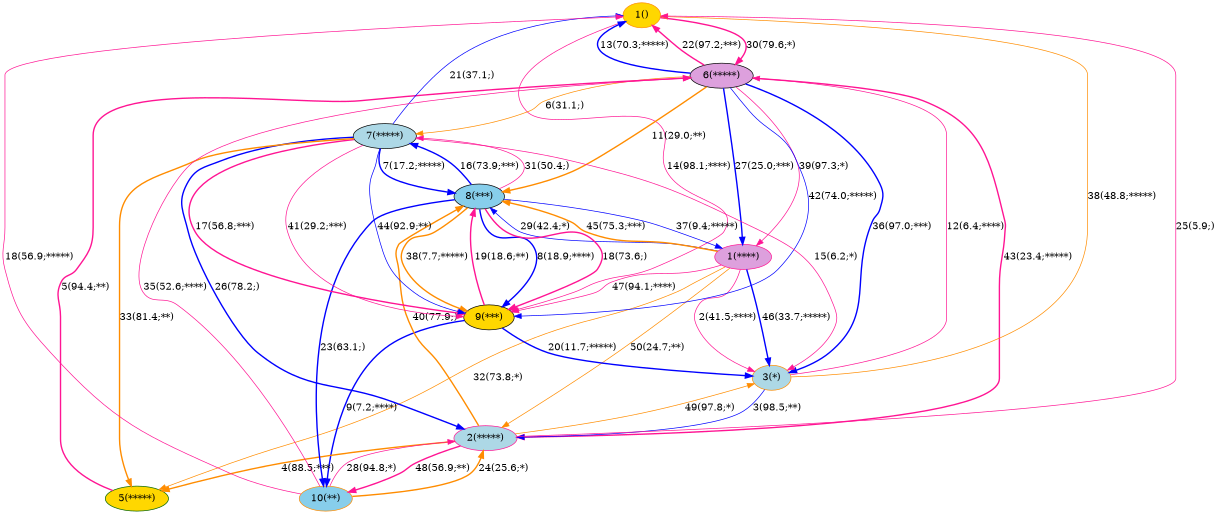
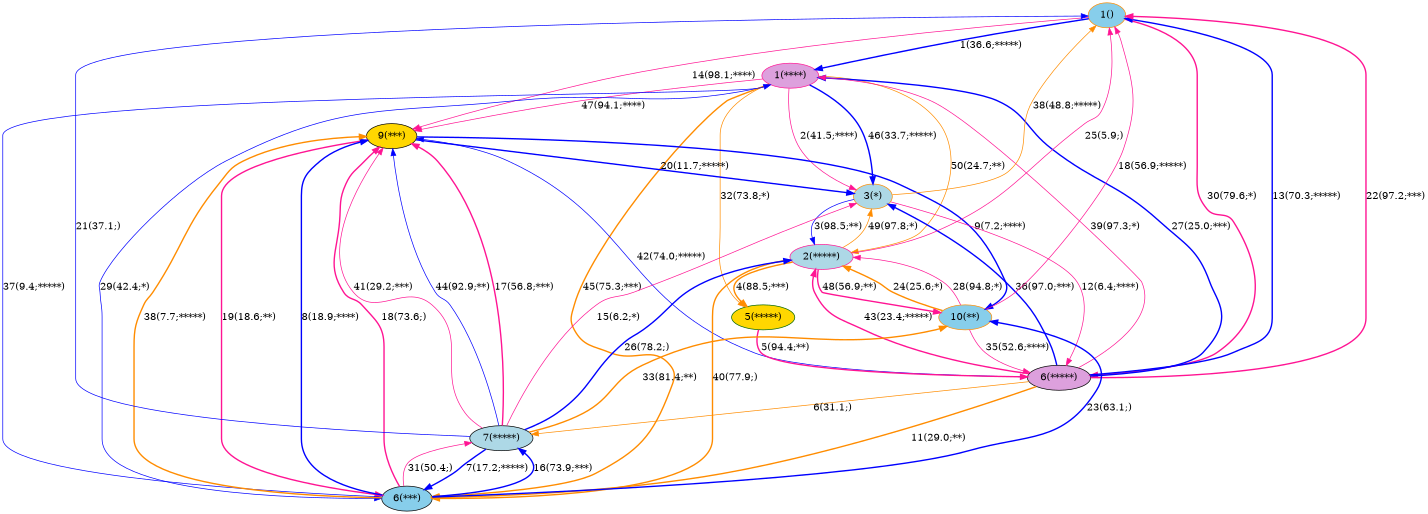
(642, 15) -> (1107, 15)
none -> (955, 41)
(479, 197) -> (407, 499)
(120, 219) -> (701, 345)
